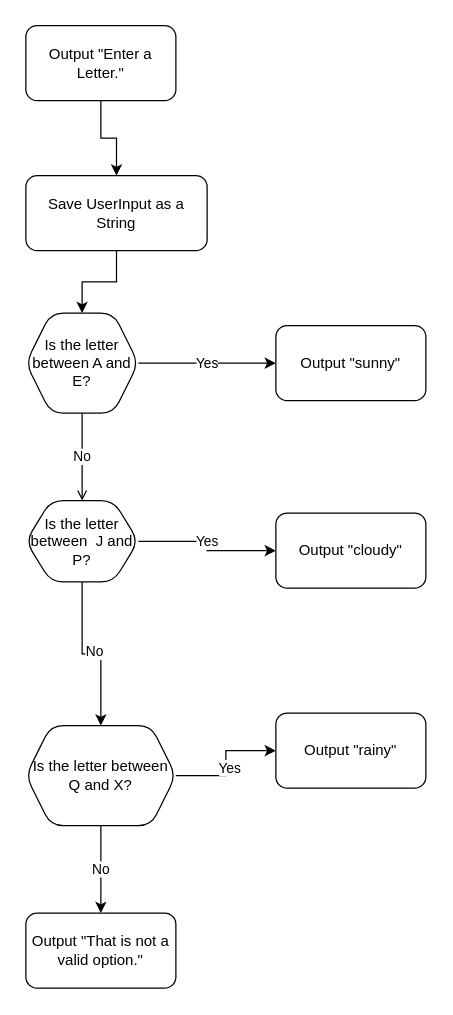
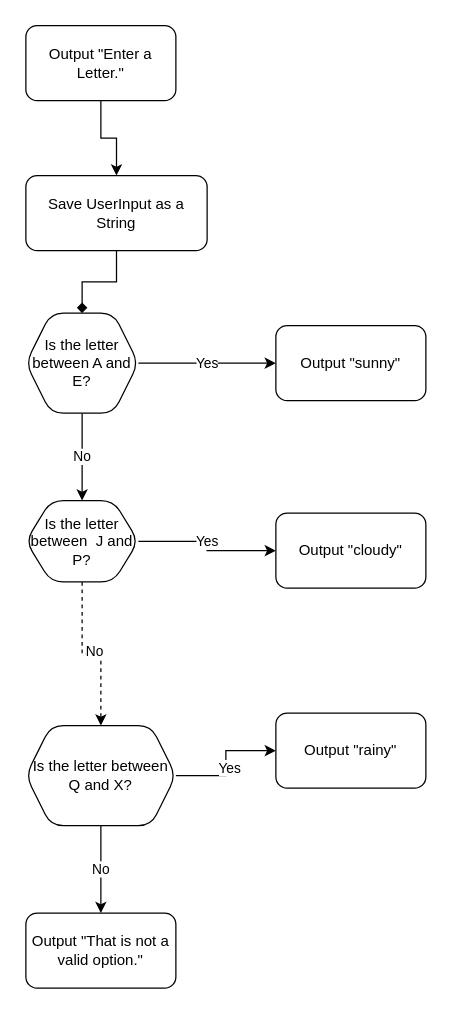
(82, 303) -> (82, 302)
(82, 492) -> (82, 491)
(82, 620) -> (82, 620)
